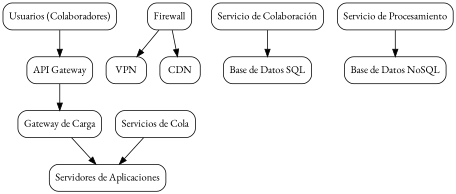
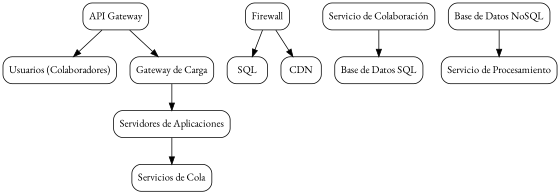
(60, 40) -> (90, 41)
(395, 40) -> (499, 40)
(126, 70) -> (247, 70)
(134, 148) -> (172, 147)
